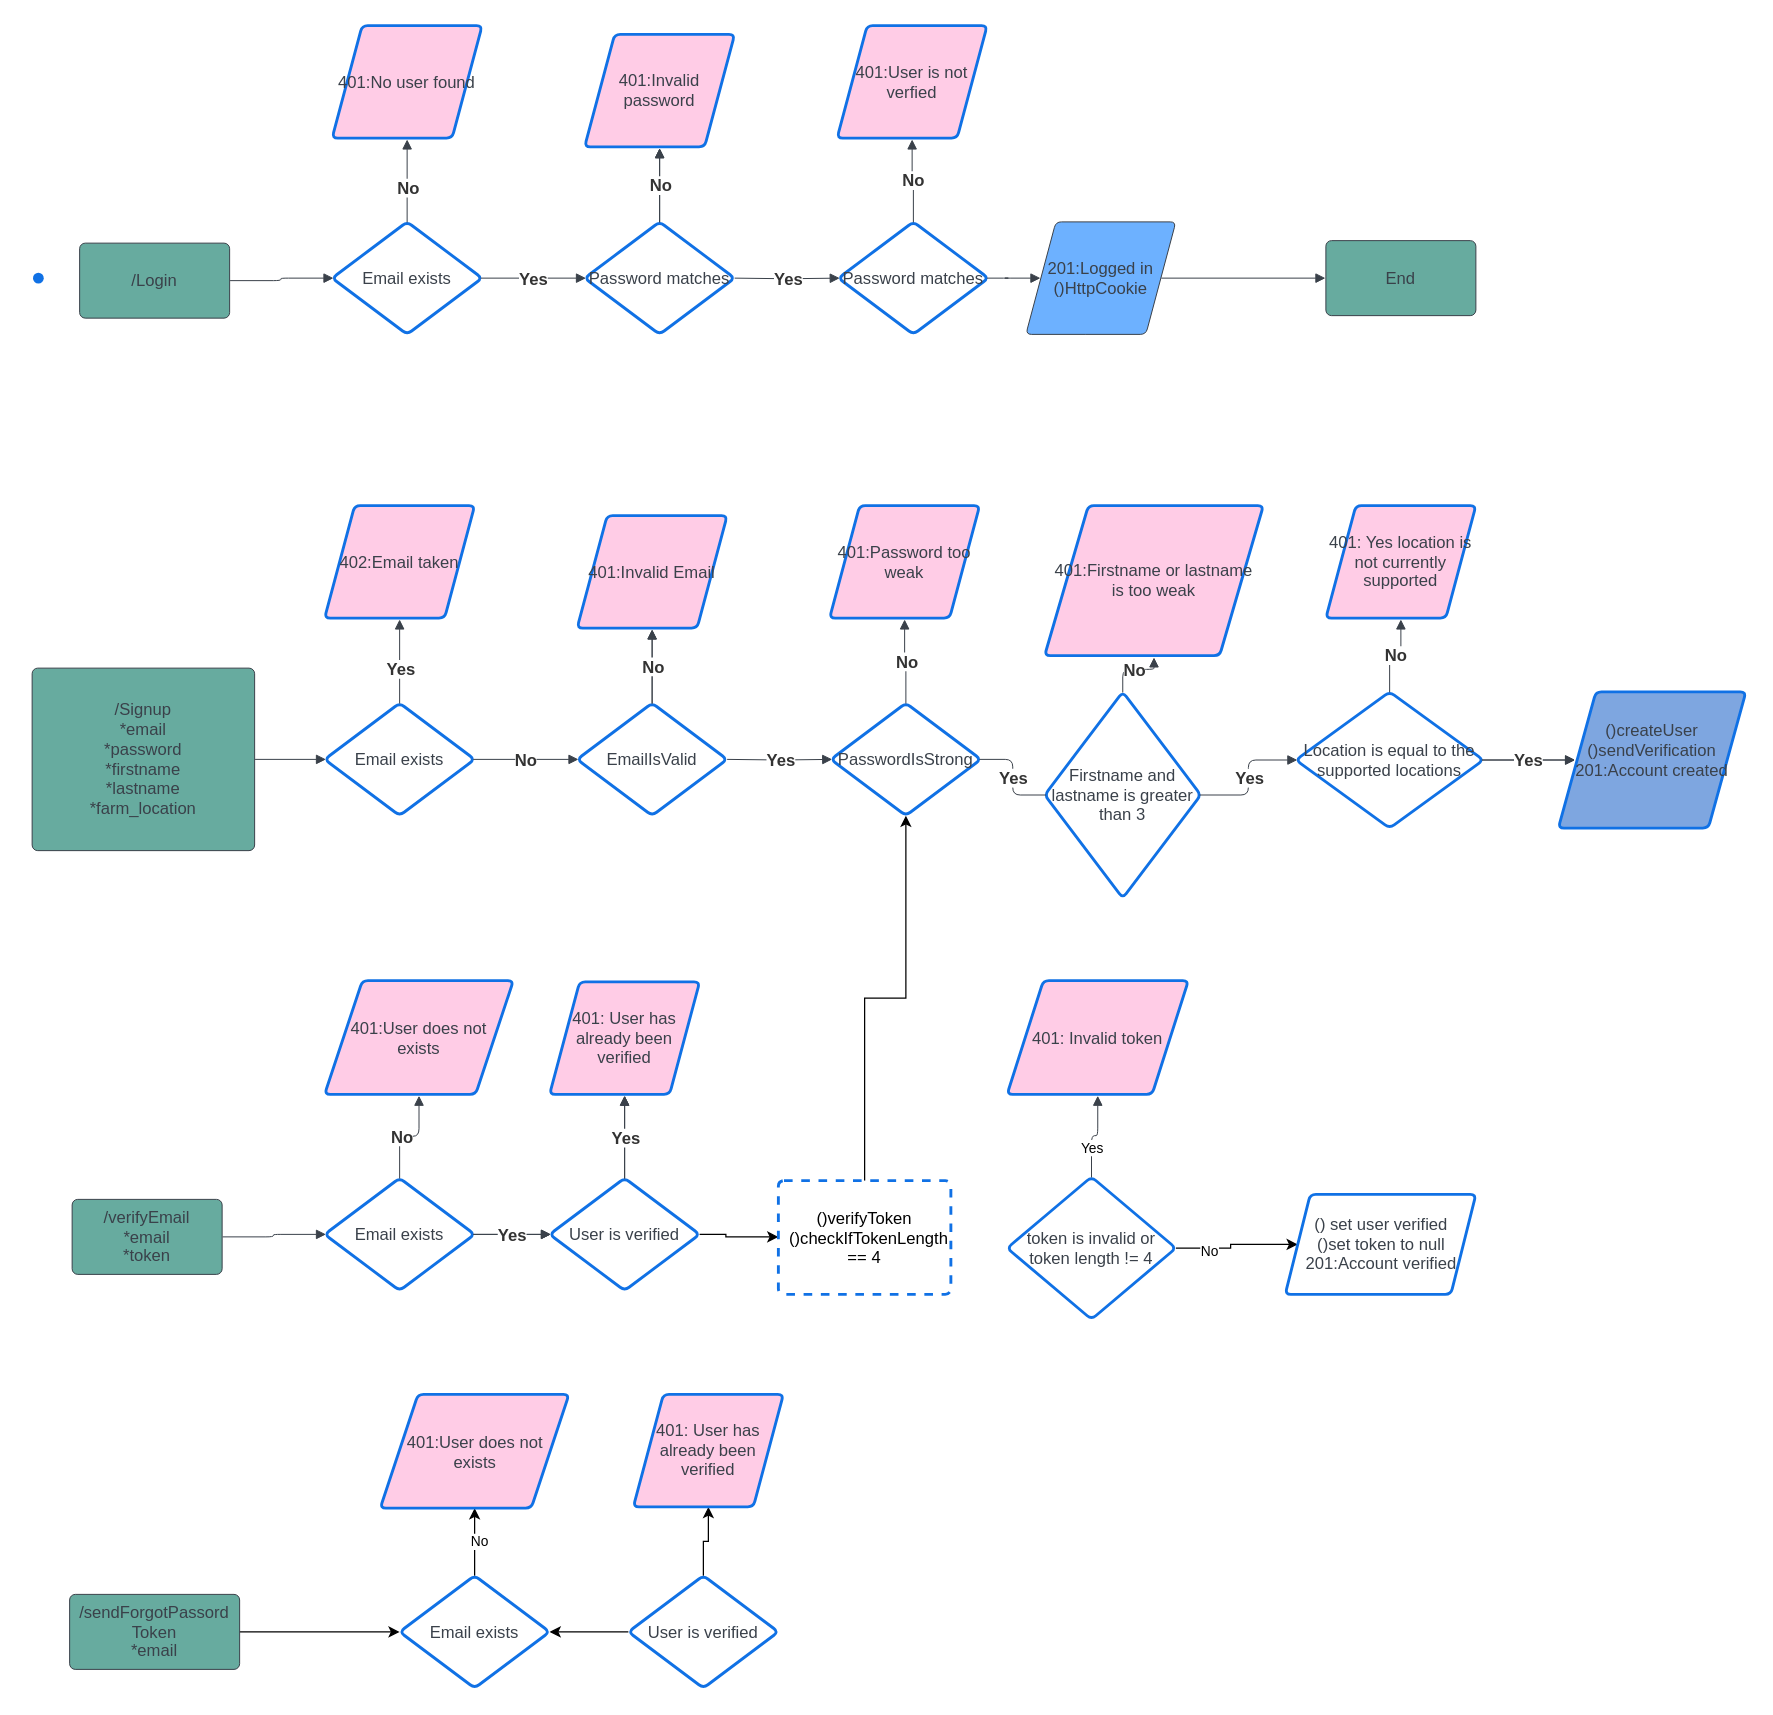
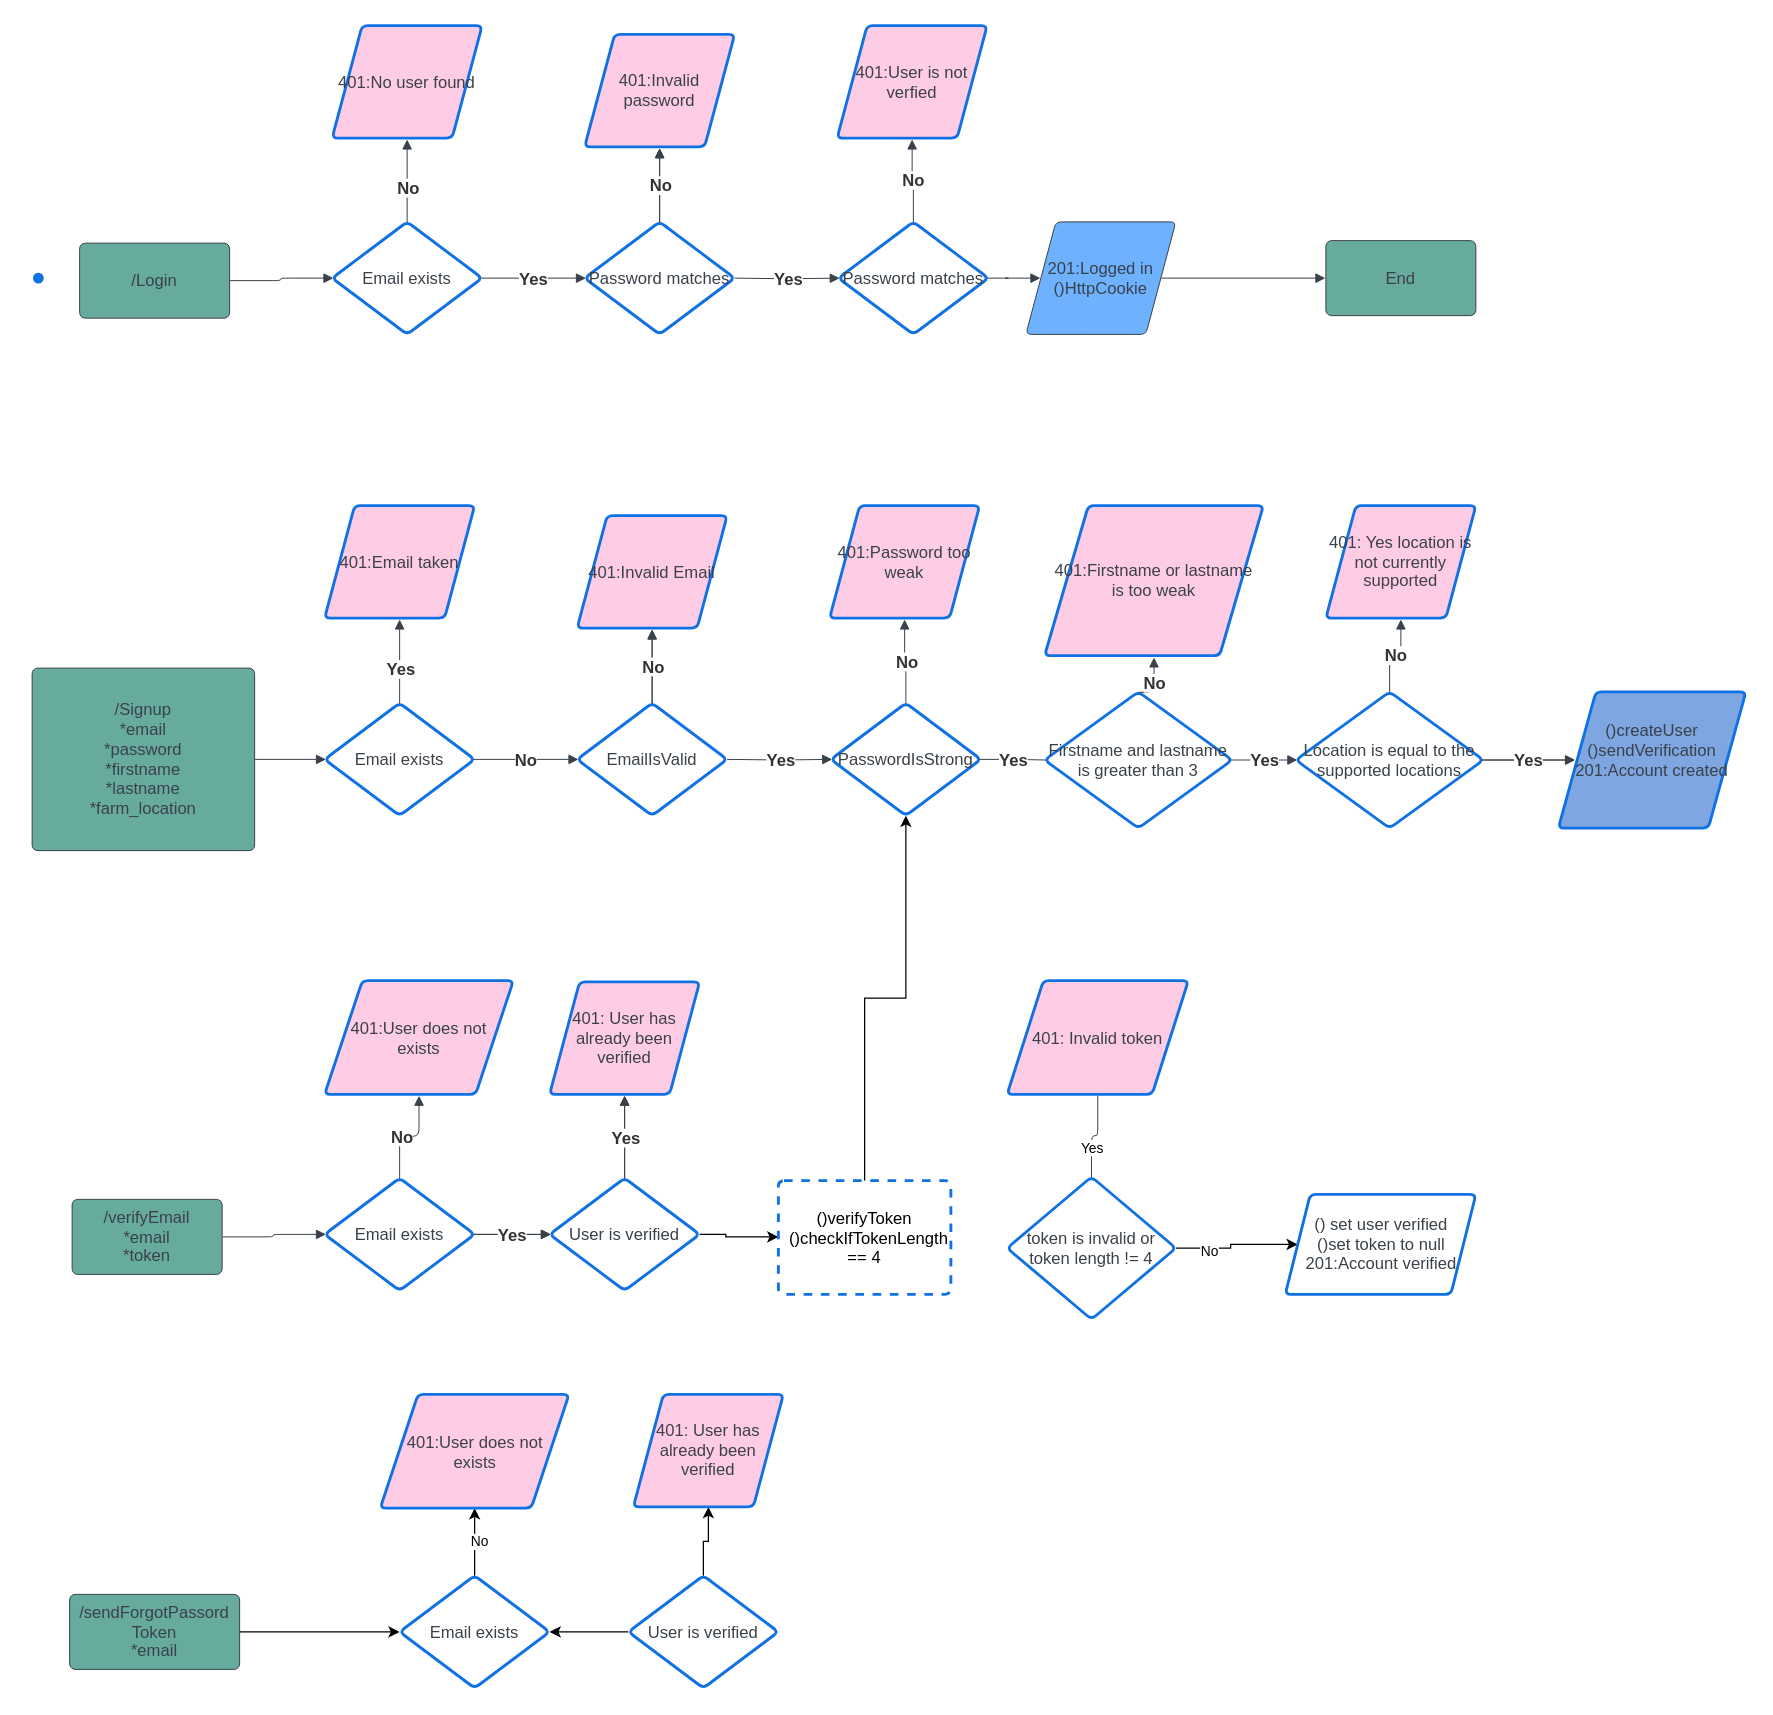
(399, 562) -> (399, 562)
(1123, 795) -> (1138, 760)
(1098, 1106) -> (1098, 1102)
